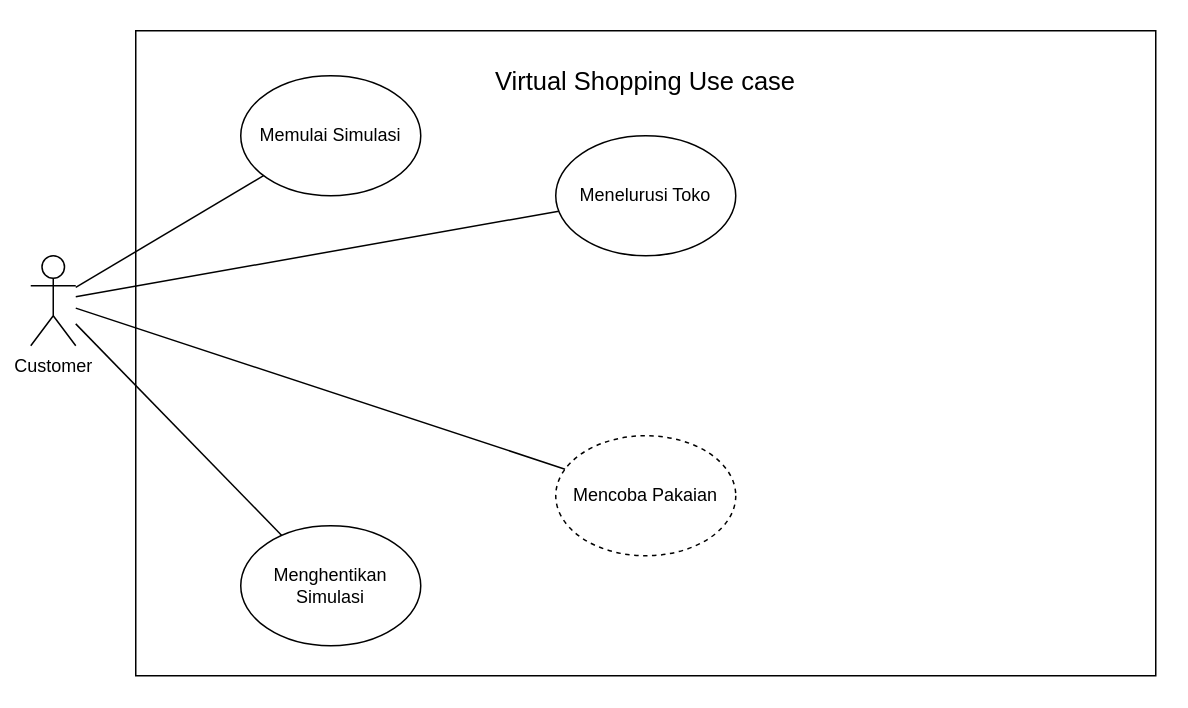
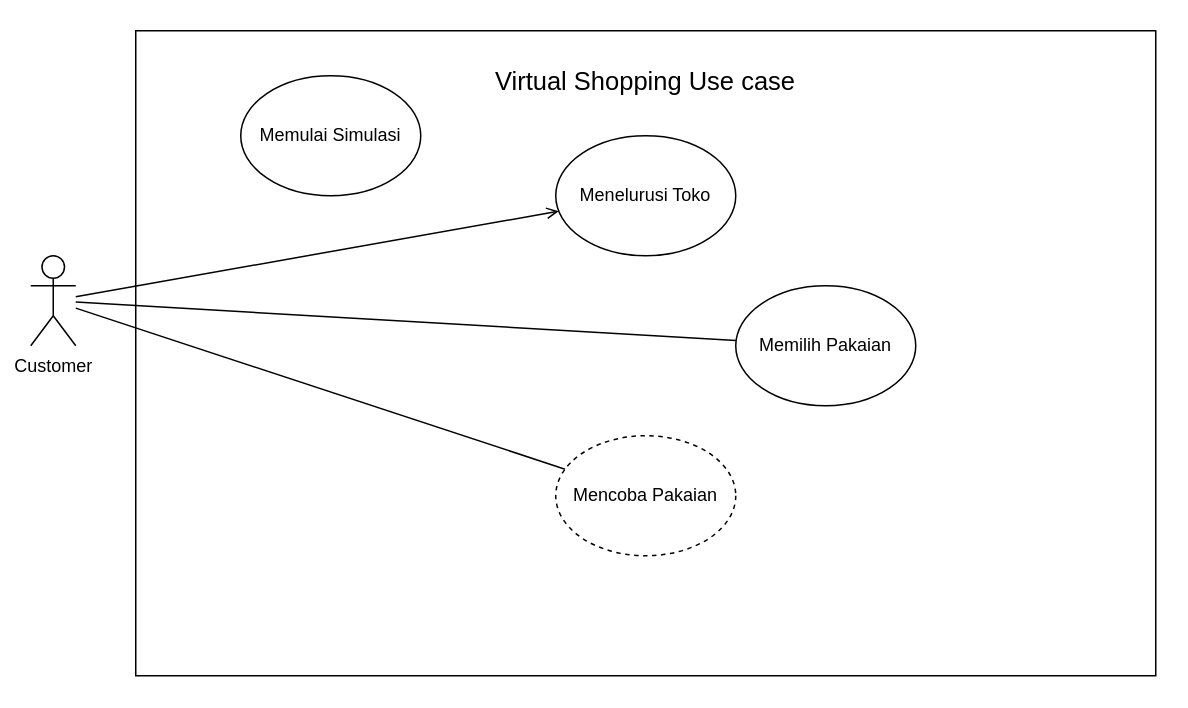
(552, 212) -> (552, 212)
(170, 232) -> none
none -> (405, 321)
none -> (826, 346)
(178, 429) -> none
(331, 586) -> none
